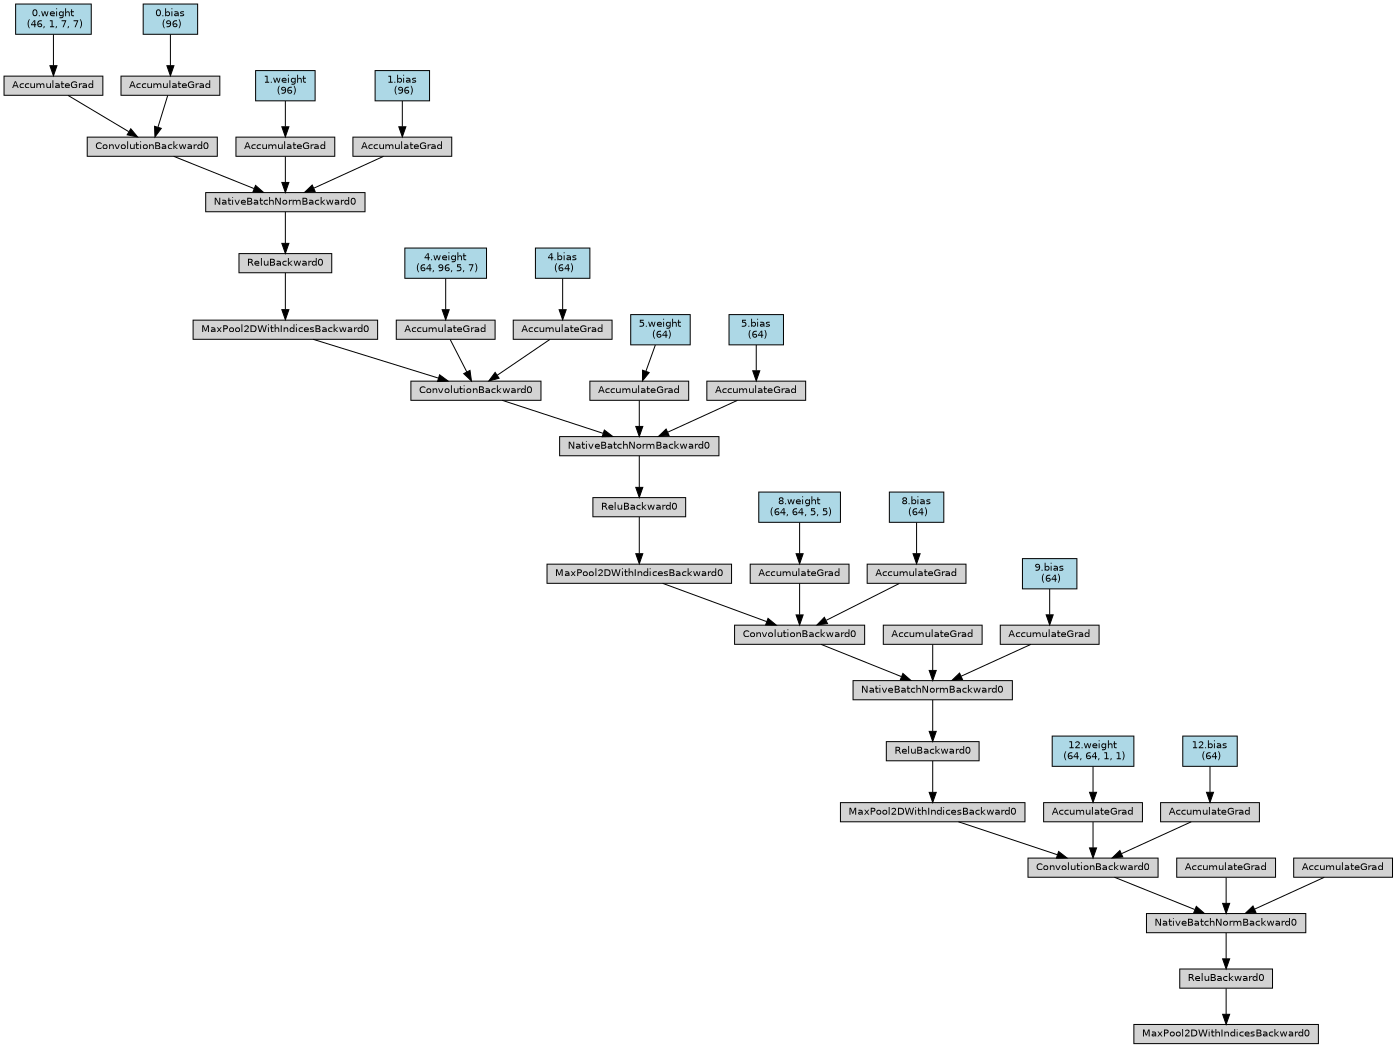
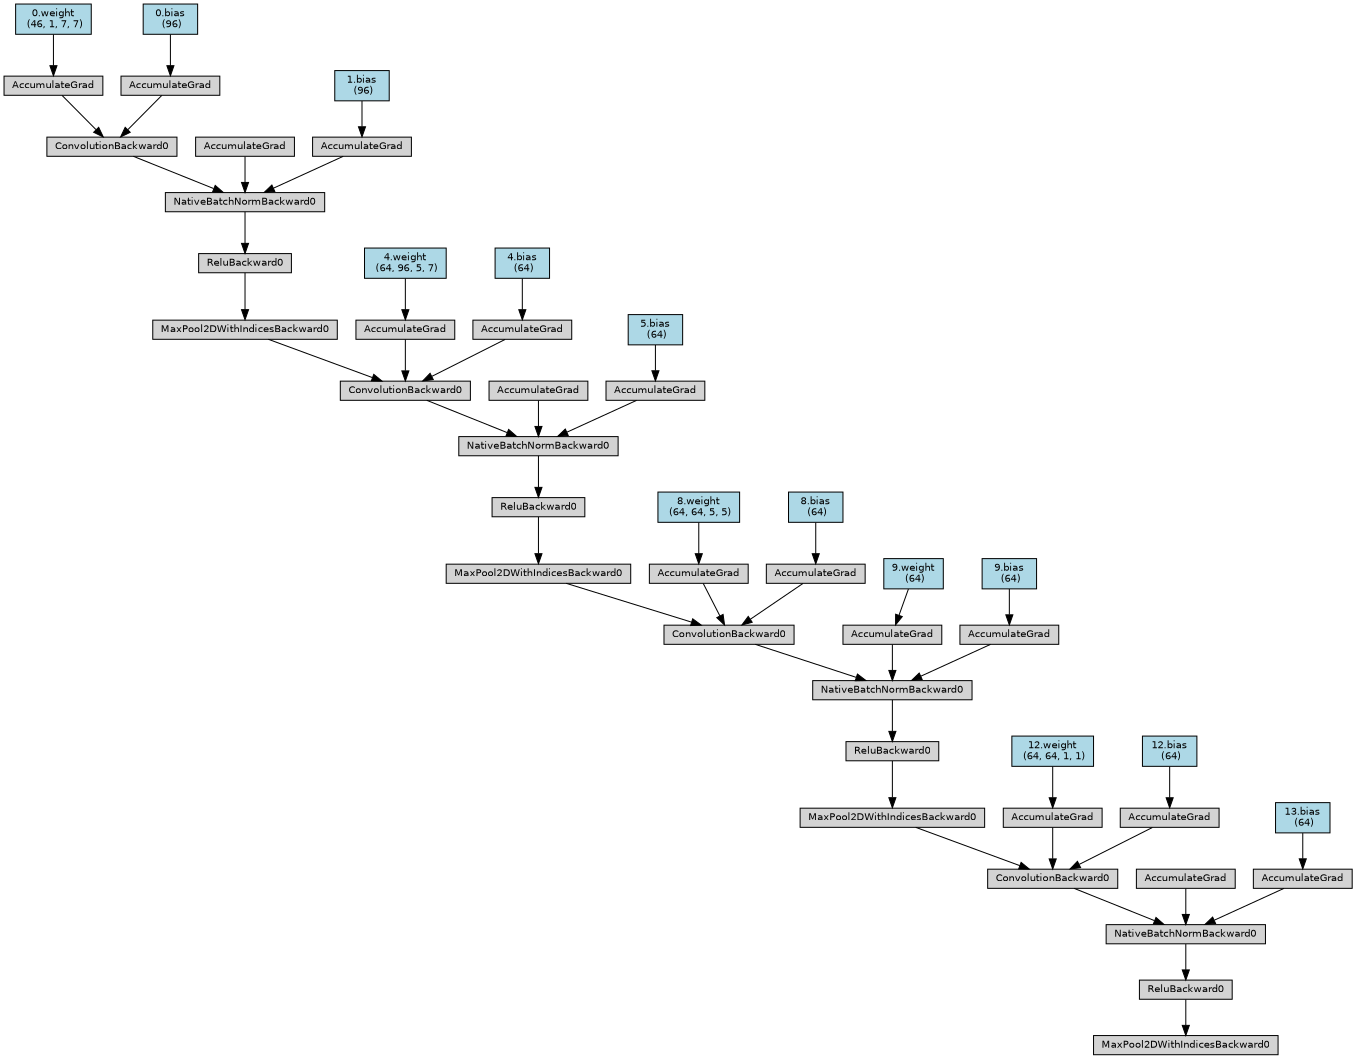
(285, 86) -> none
(660, 330) -> none
none -> (914, 574)
none -> (1303, 818)
